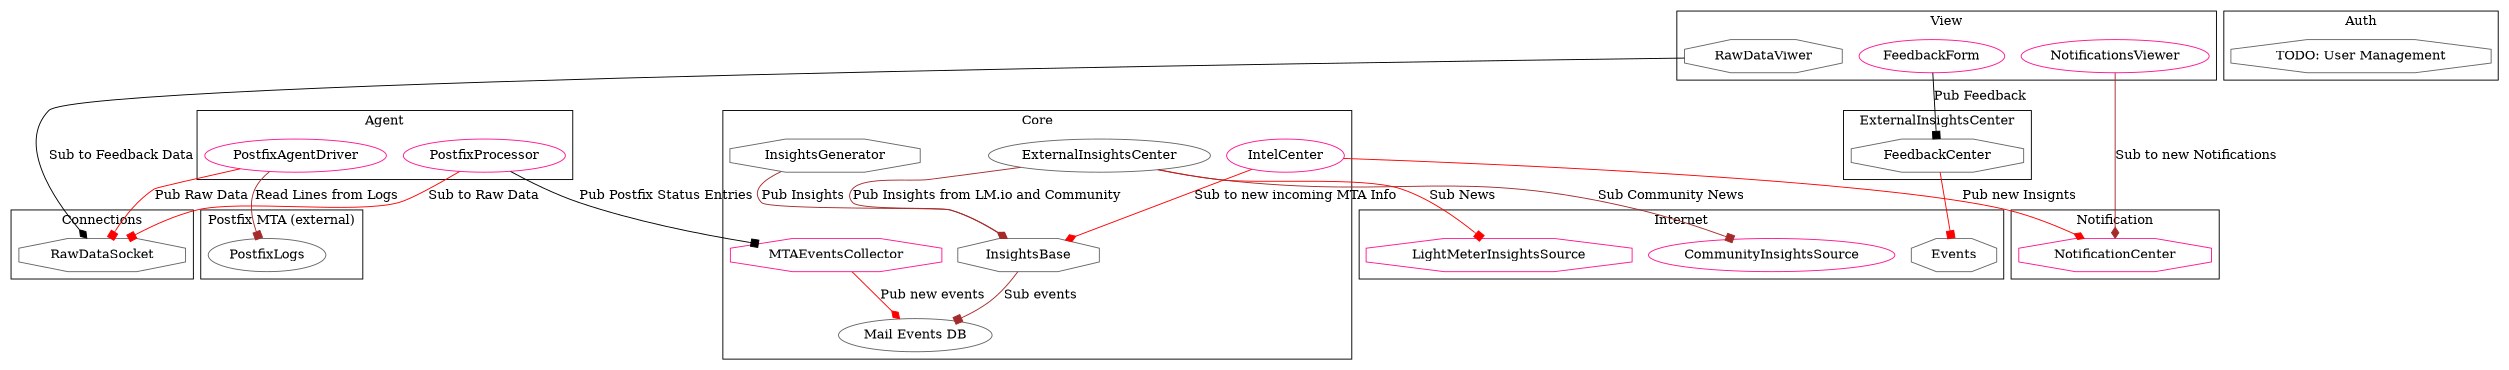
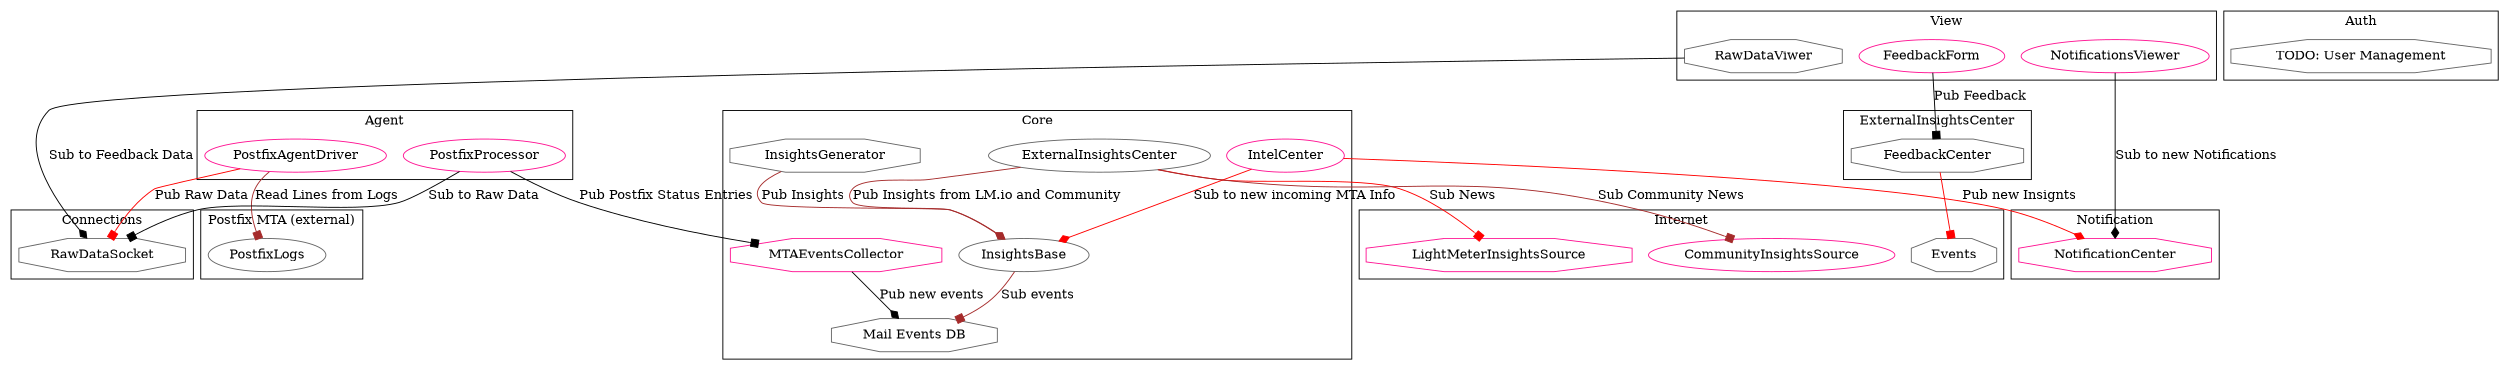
(2115, 150) -> (2115, 150)
(375, 206) -> (375, 206)
(1029, 255) -> (1024, 255)
(872, 291) -> (871, 291)
(915, 335) -> (914, 335)
